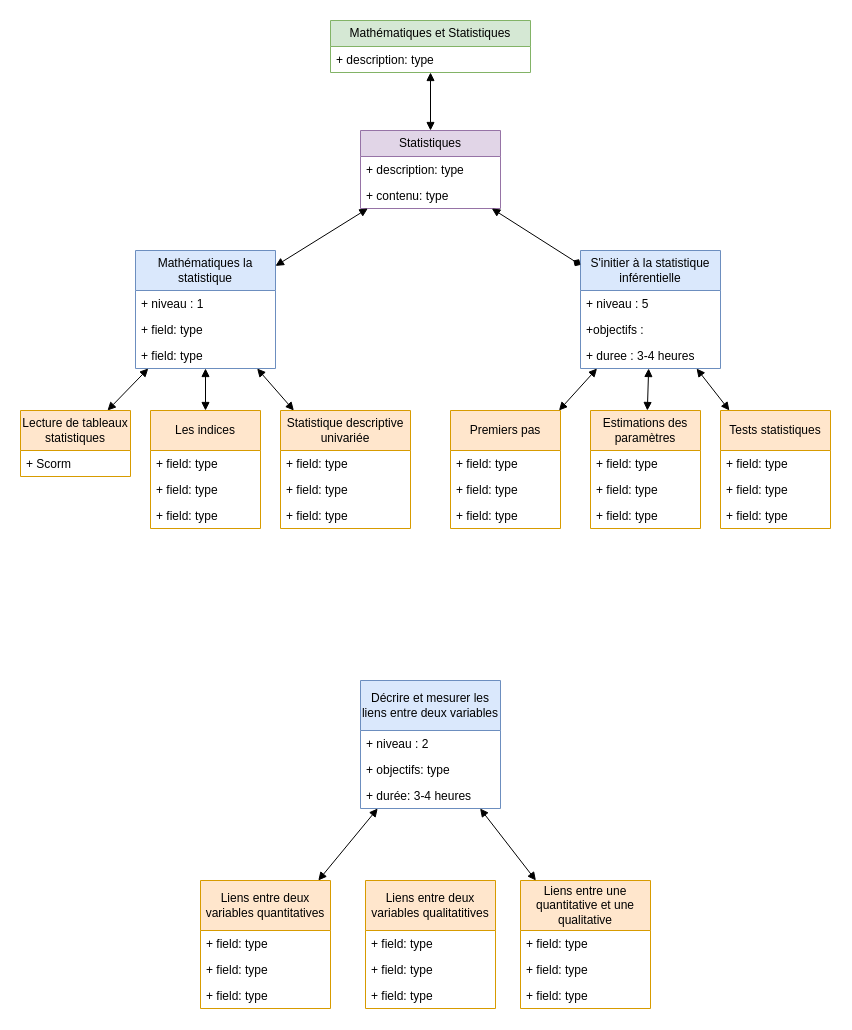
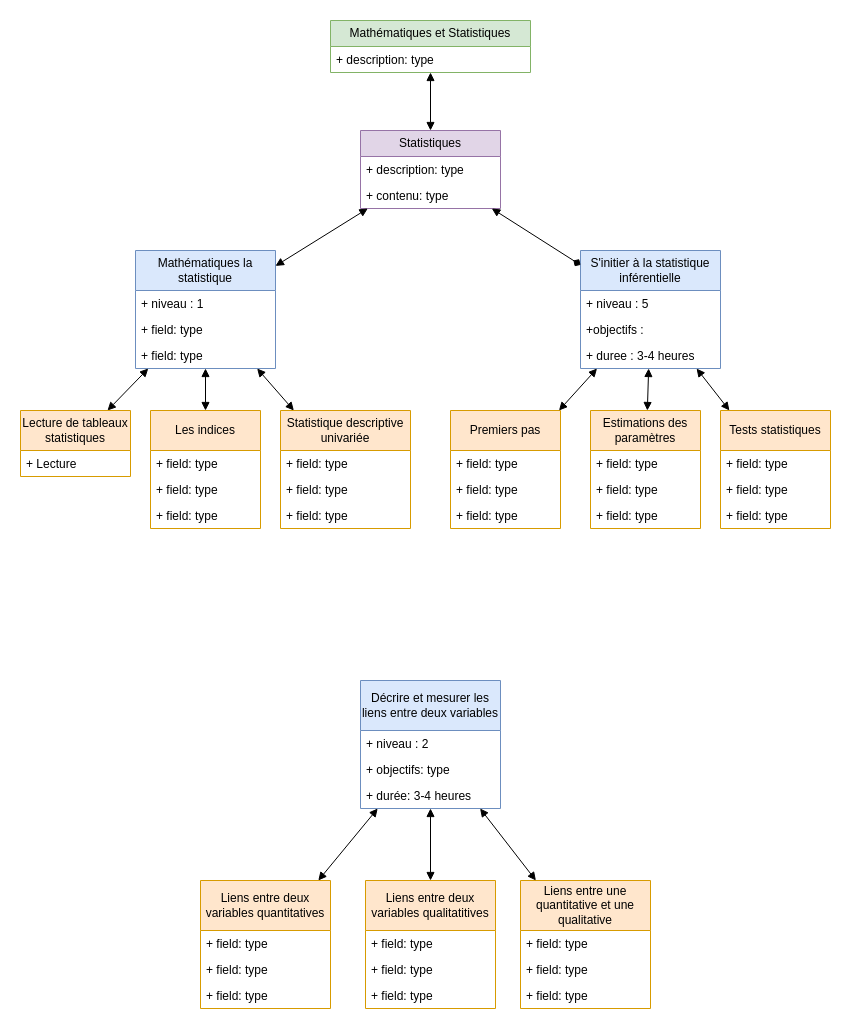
(48, 465) -> (55, 465)
none -> (431, 844)
